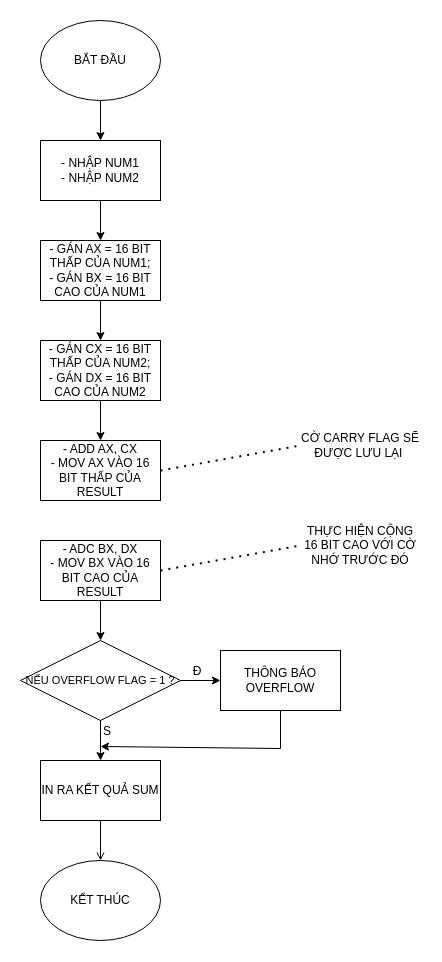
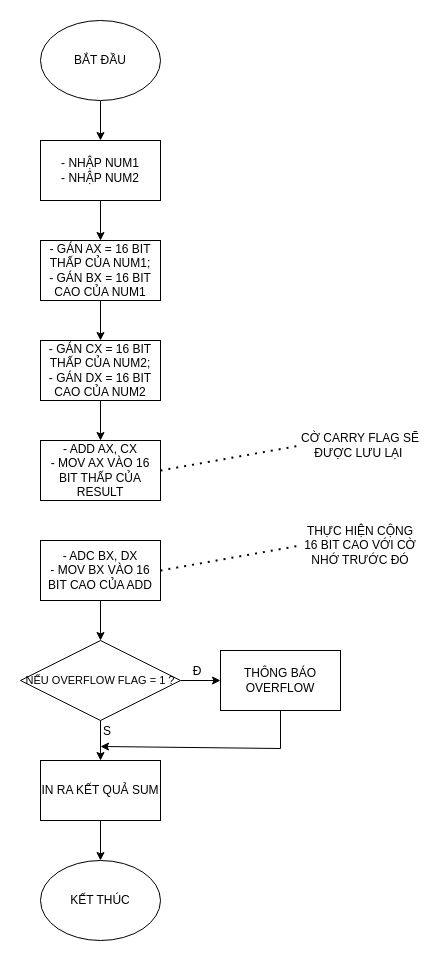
(101, 571) -> (101, 571)
(101, 854) -> (101, 852)
